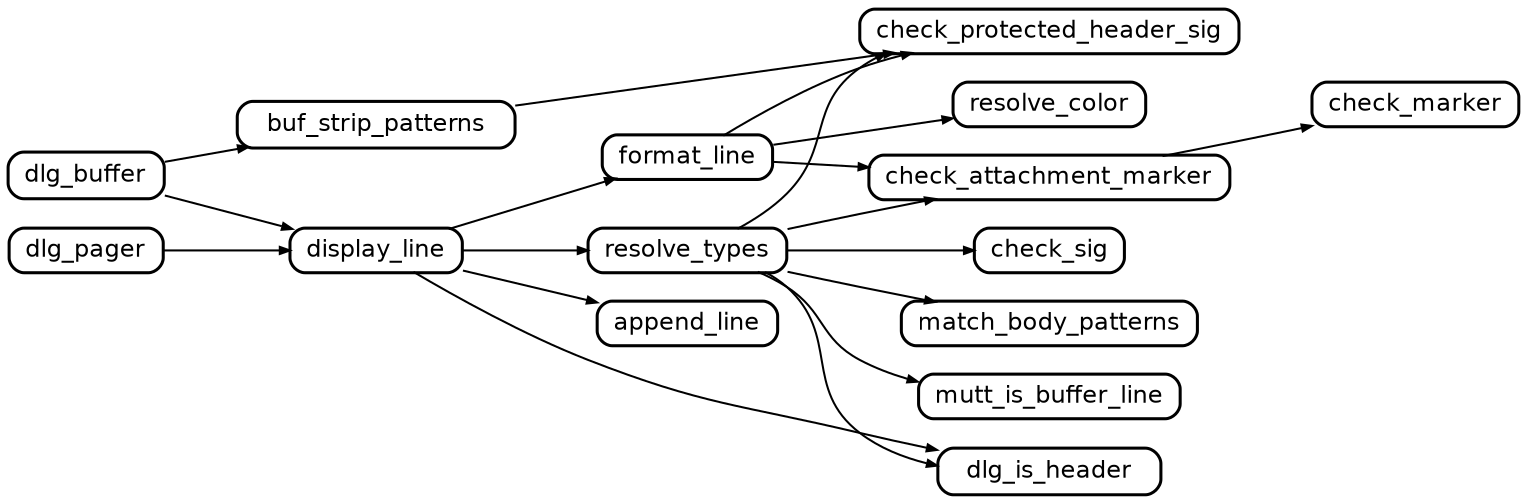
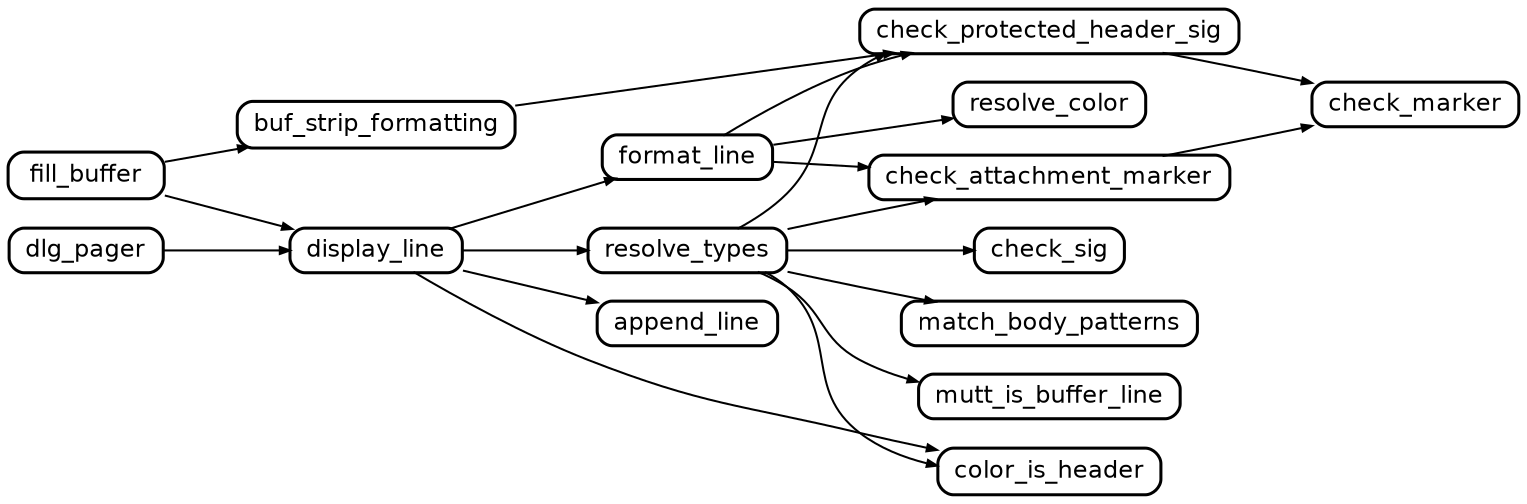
none -> (1232, 67)
(376, 125) -> (376, 125)
(86, 175) -> (86, 175)
(1049, 471) -> (1049, 471)
